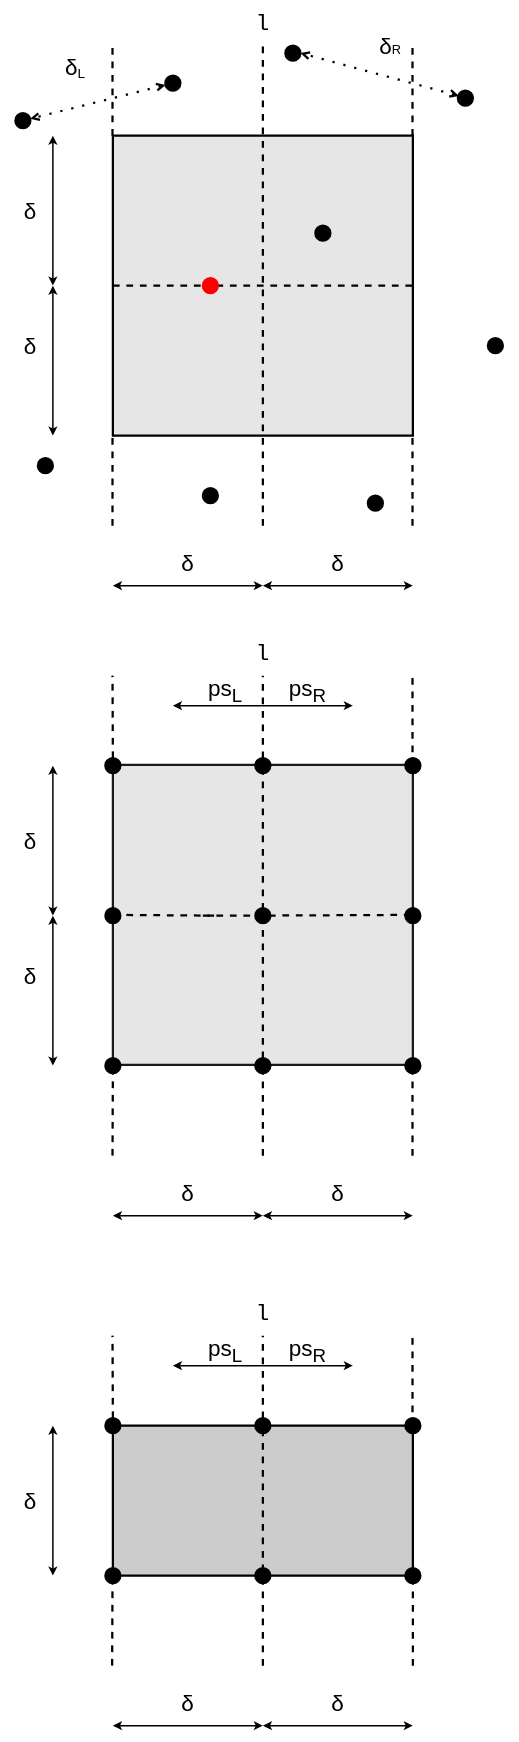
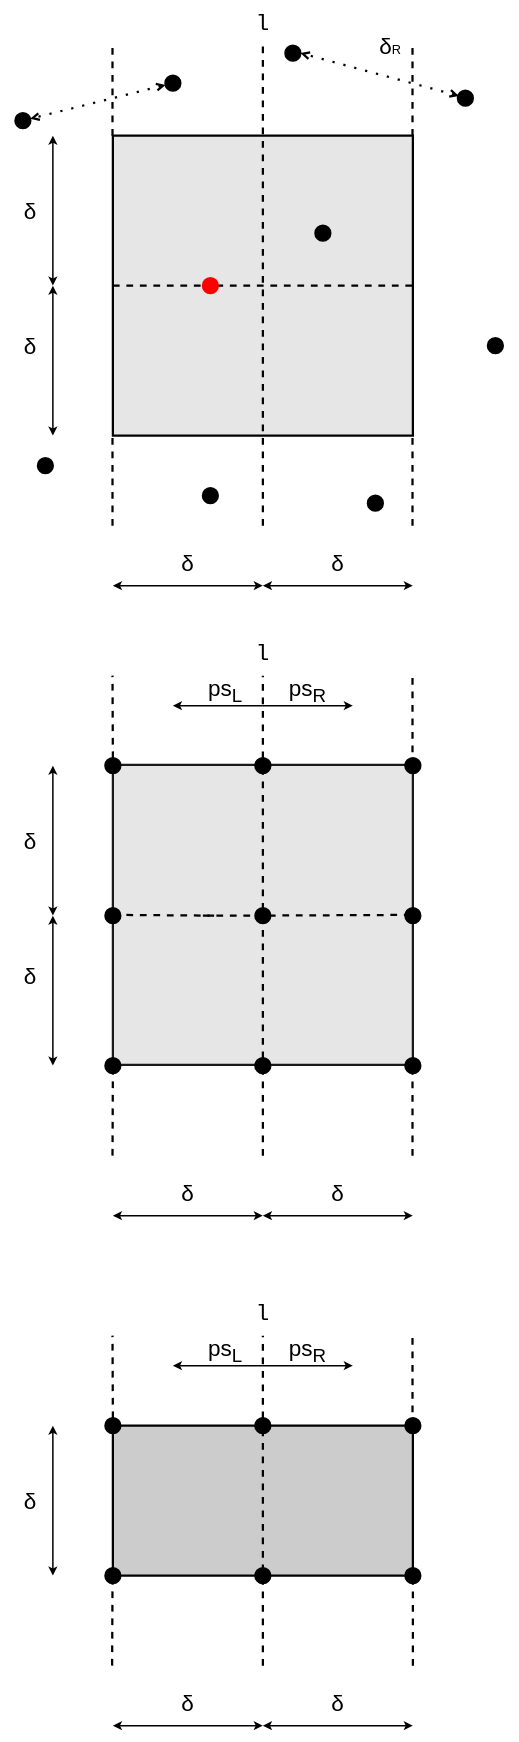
(75, 68) -> none
